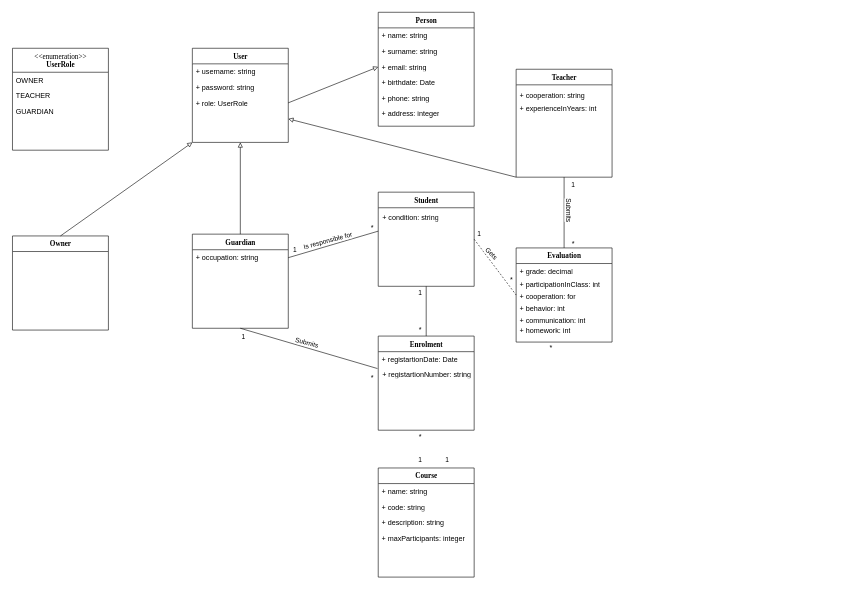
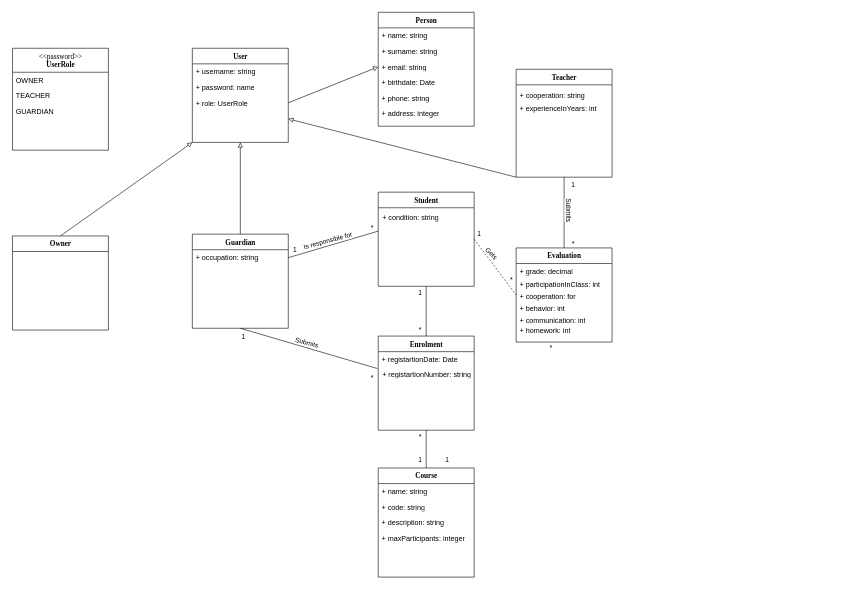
(61, 61) -> (61, 61)
(228, 88) -> (225, 88)
none -> (426, 449)
